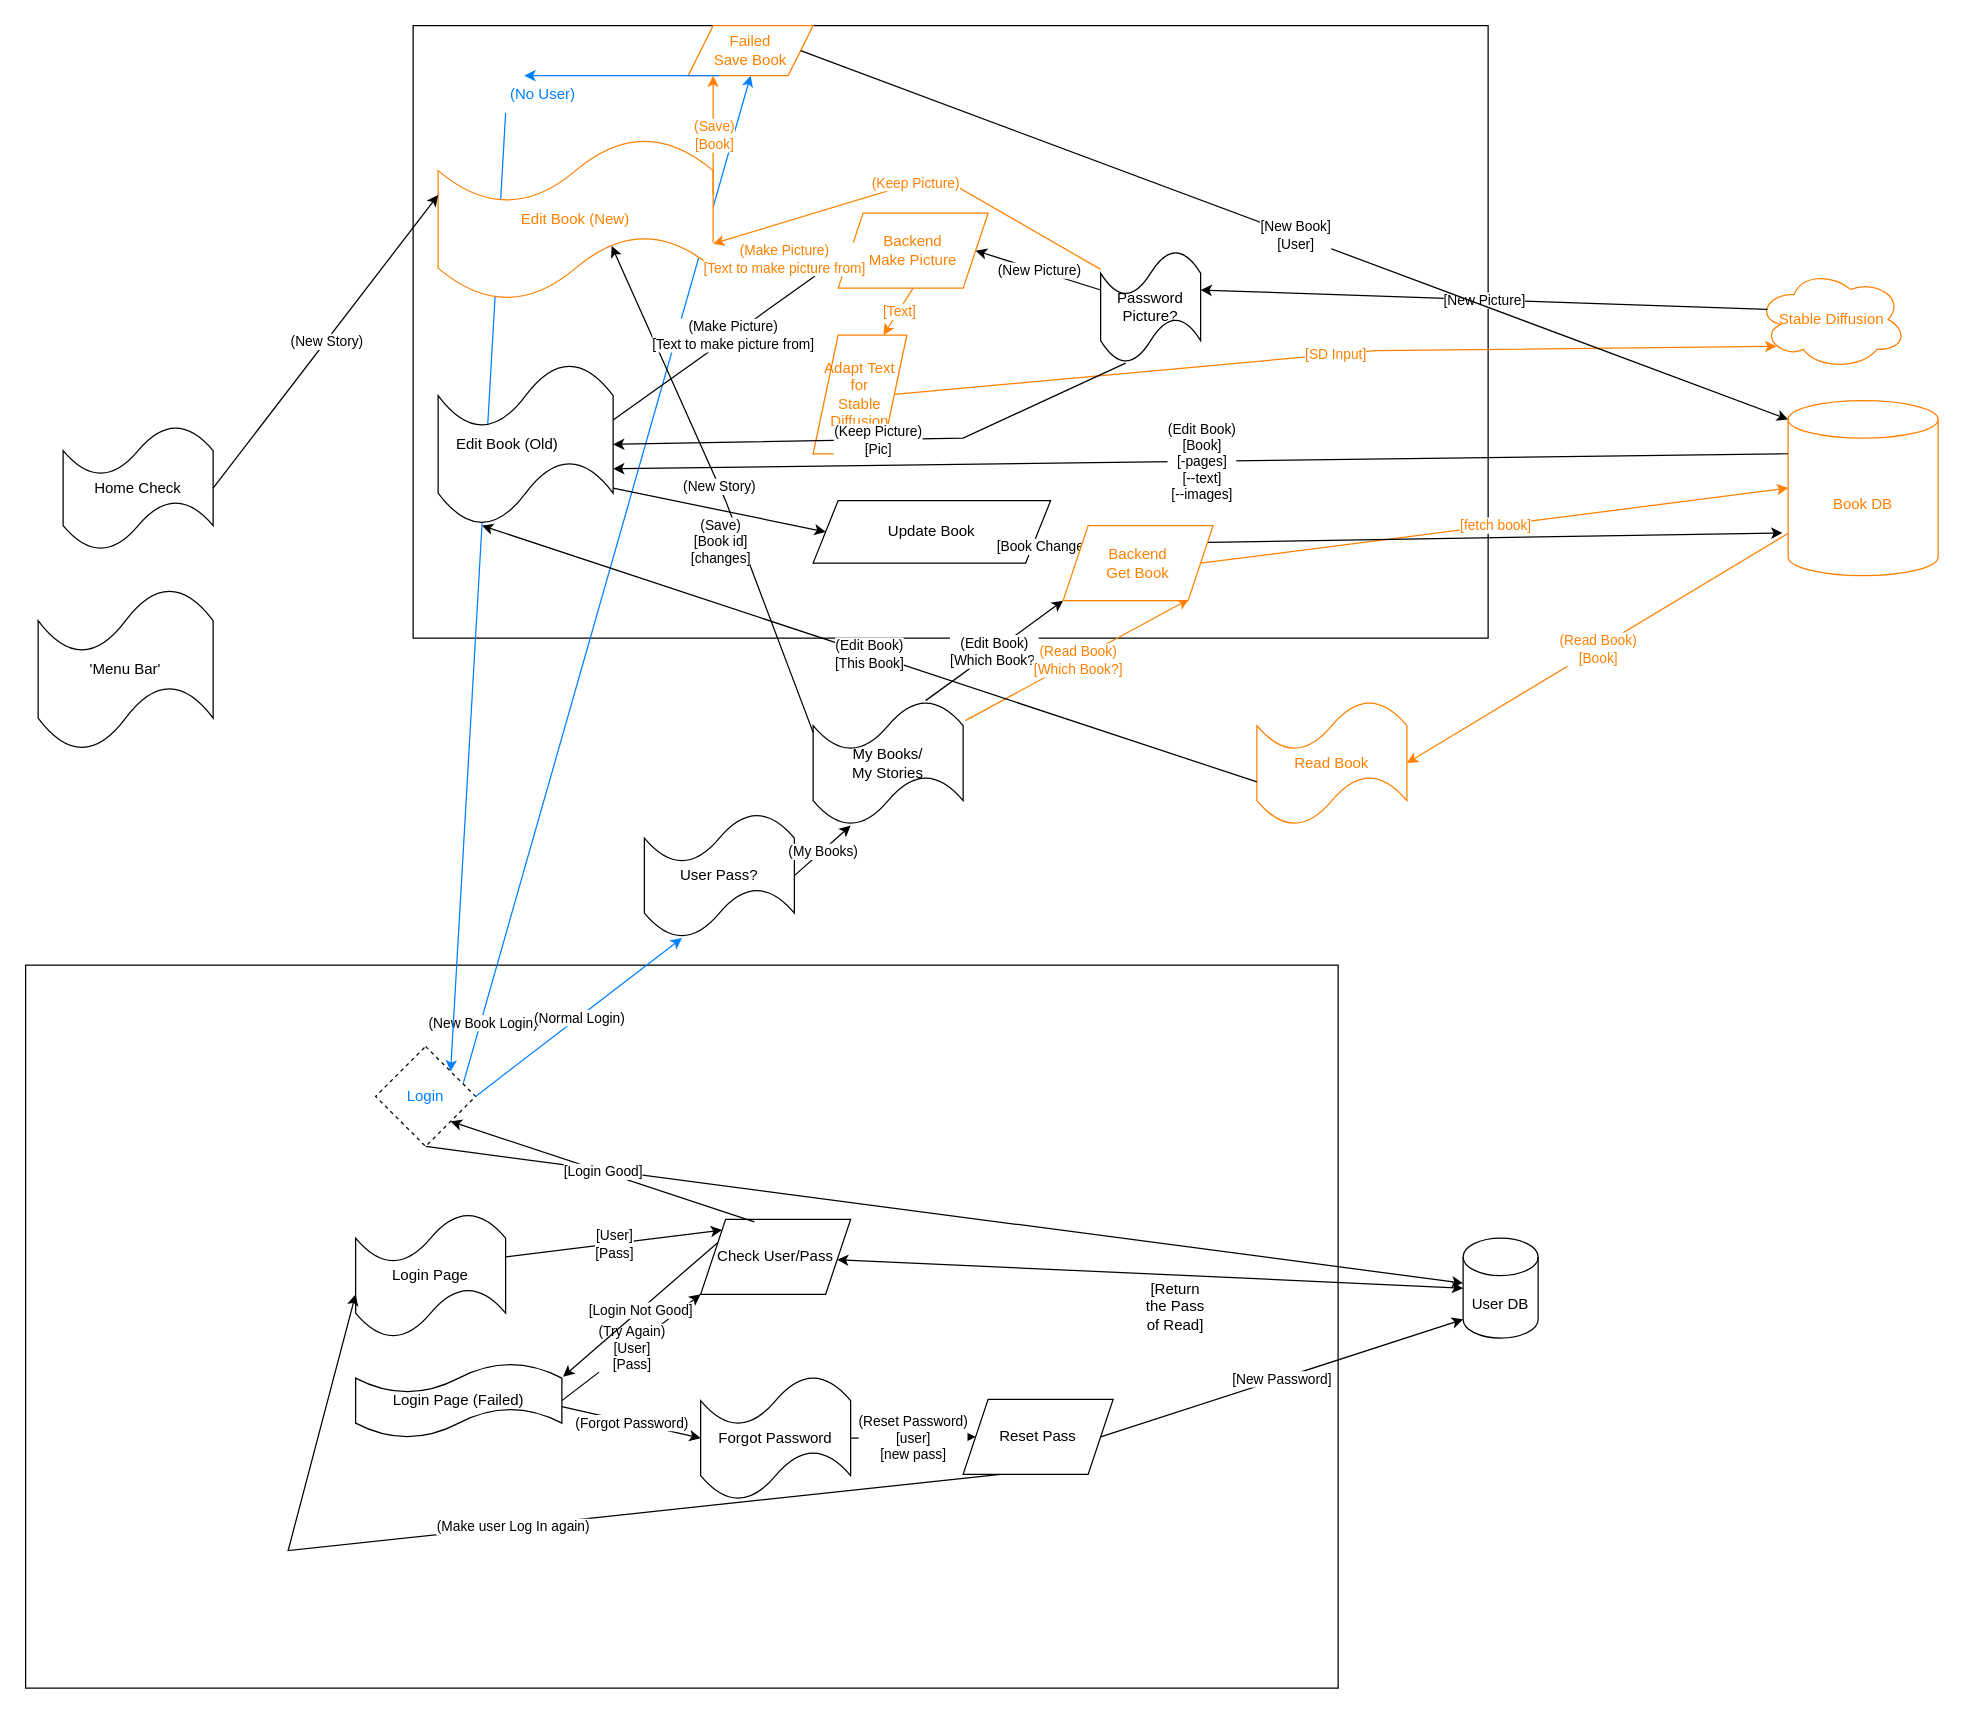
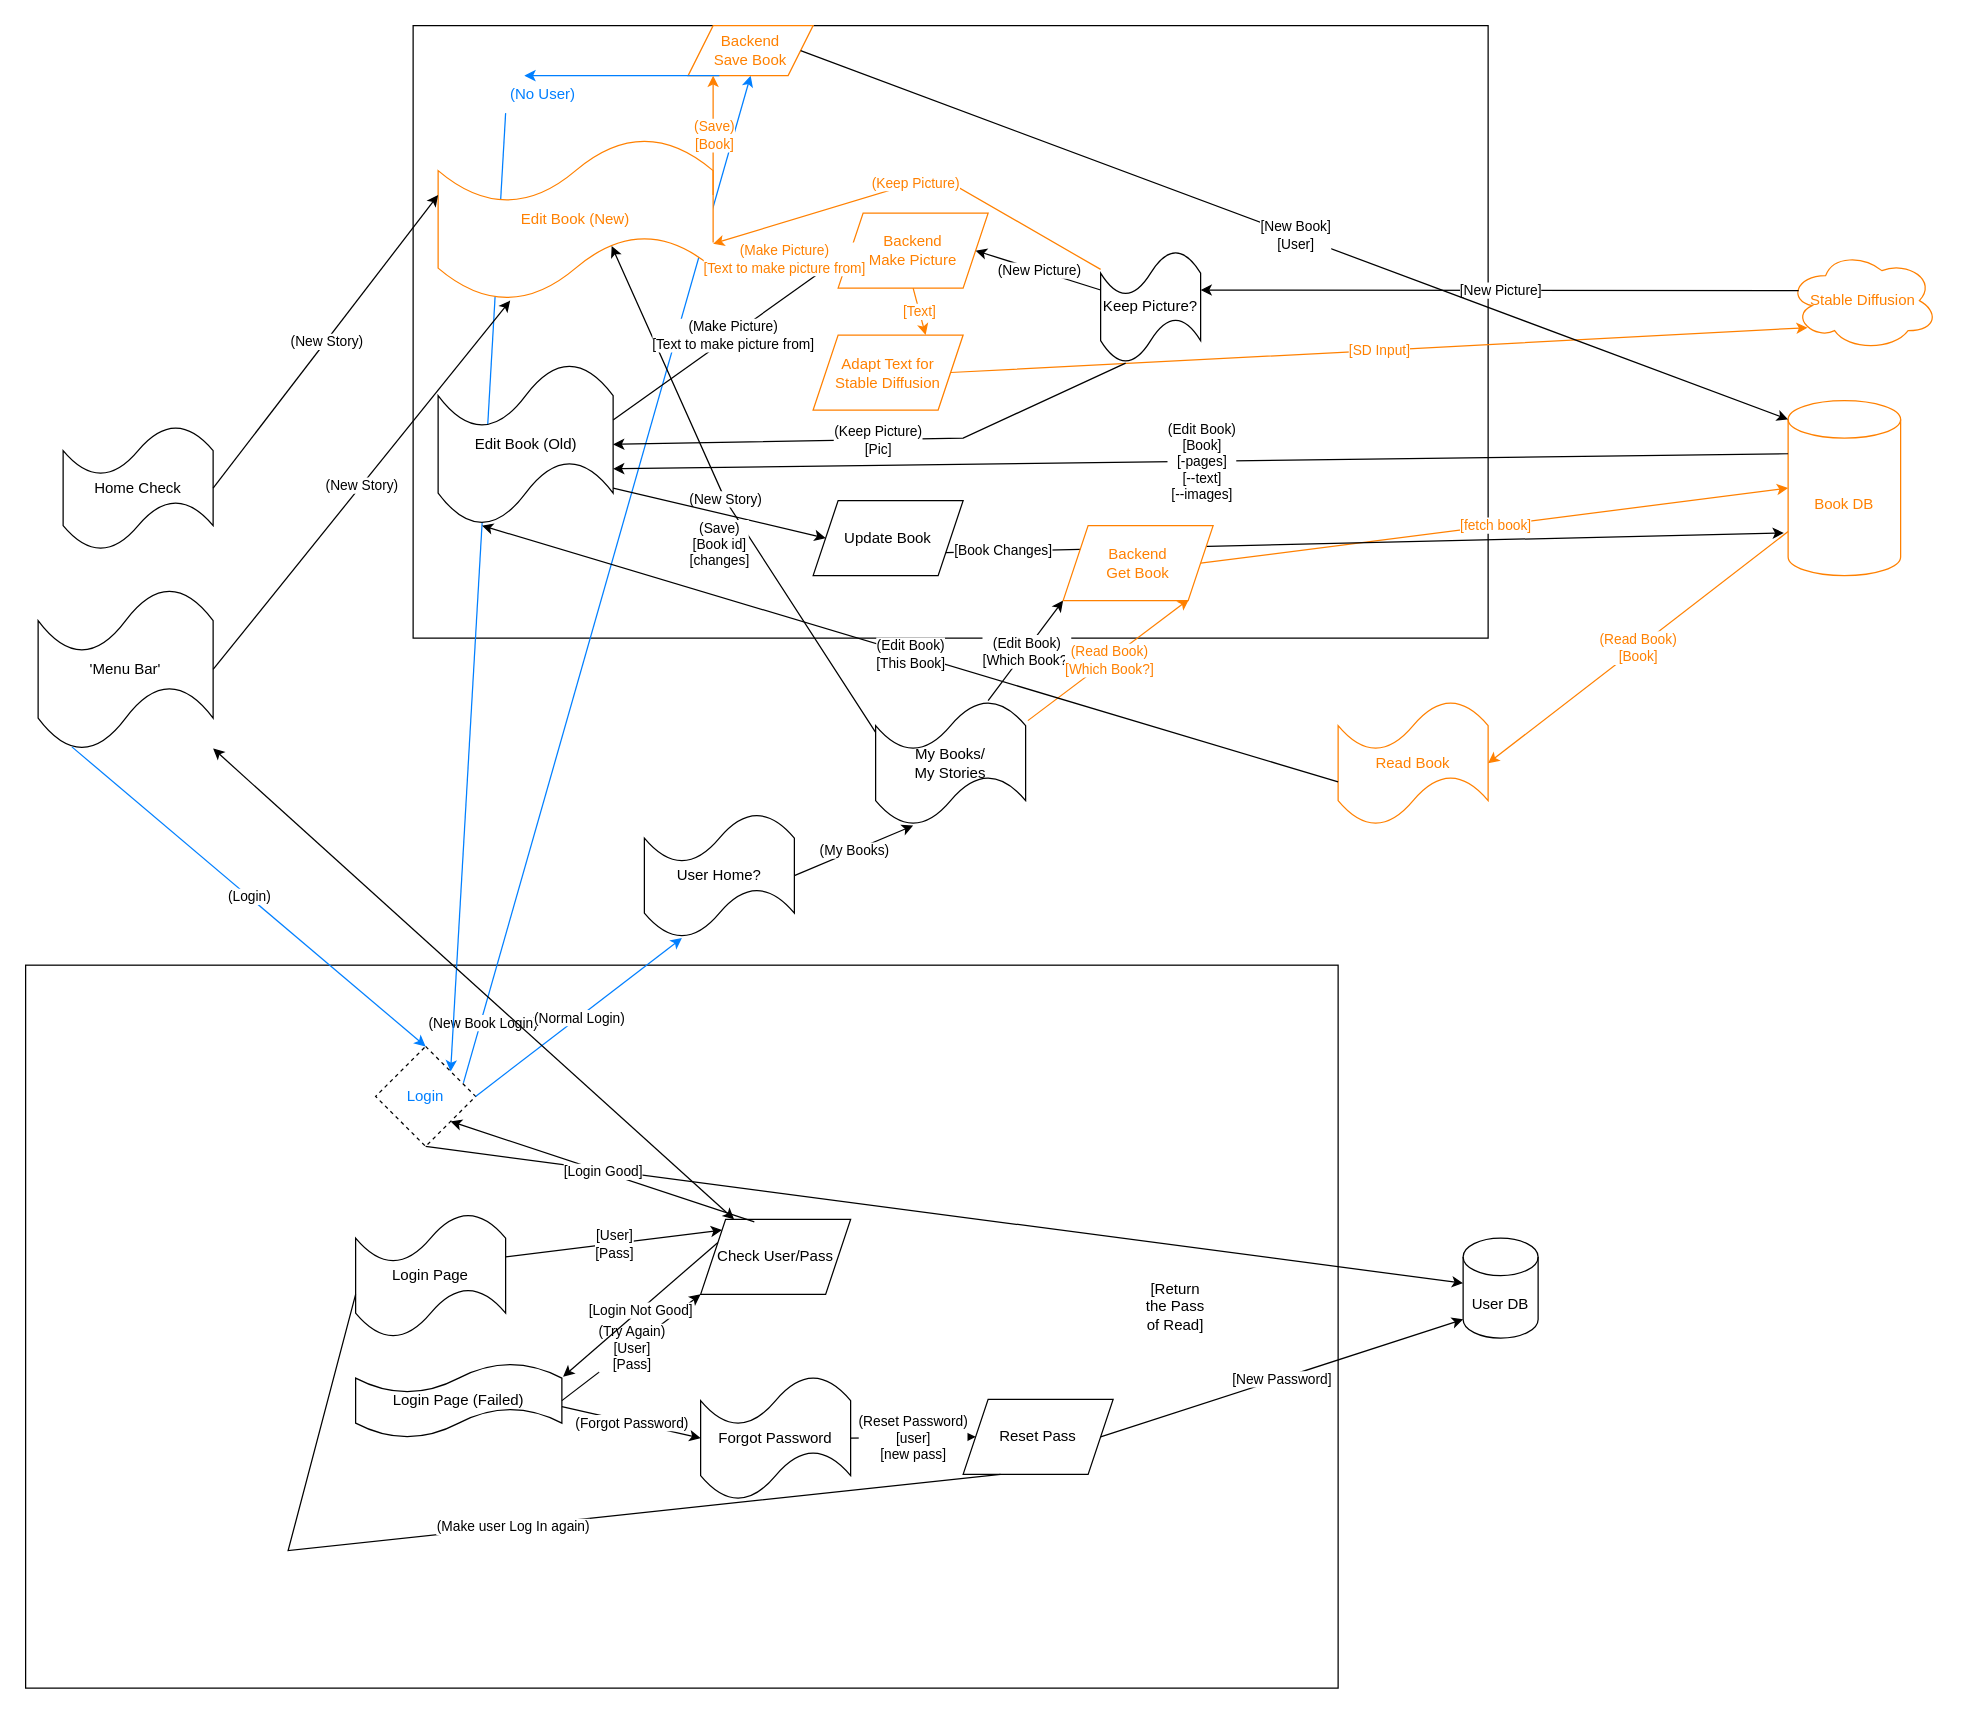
(751, 51) -> (751, 51)
(1151, 307) -> (1151, 307)
(1832, 319) -> (1863, 301)
(860, 394) -> (888, 373)
(507, 444) -> (526, 444)
(1863, 488) -> (1844, 488)
none -> (357, 491)
(932, 532) -> (888, 538)
(888, 763) -> (951, 763)
(1332, 763) -> (1413, 763)
(719, 876) -> (719, 876)
none -> (245, 894)
(1150, 1274) -> (471, 981)
(353, 1304) -> (354, 1300)
